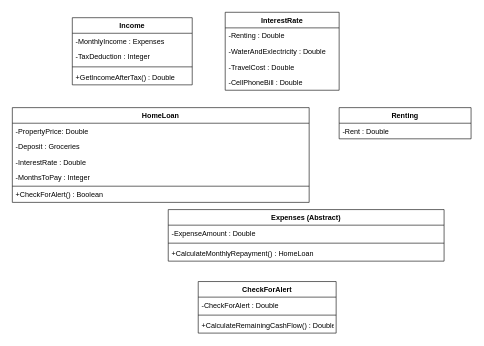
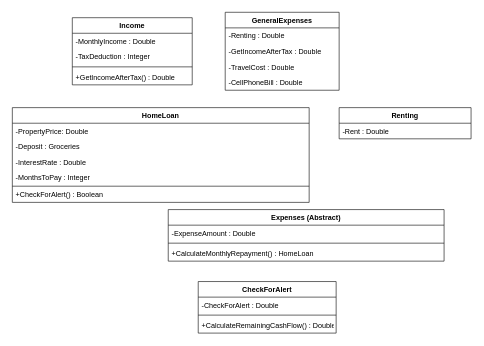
(282, 20) -> (282, 20)
(122, 41) -> (117, 41)
(283, 52) -> (279, 52)
